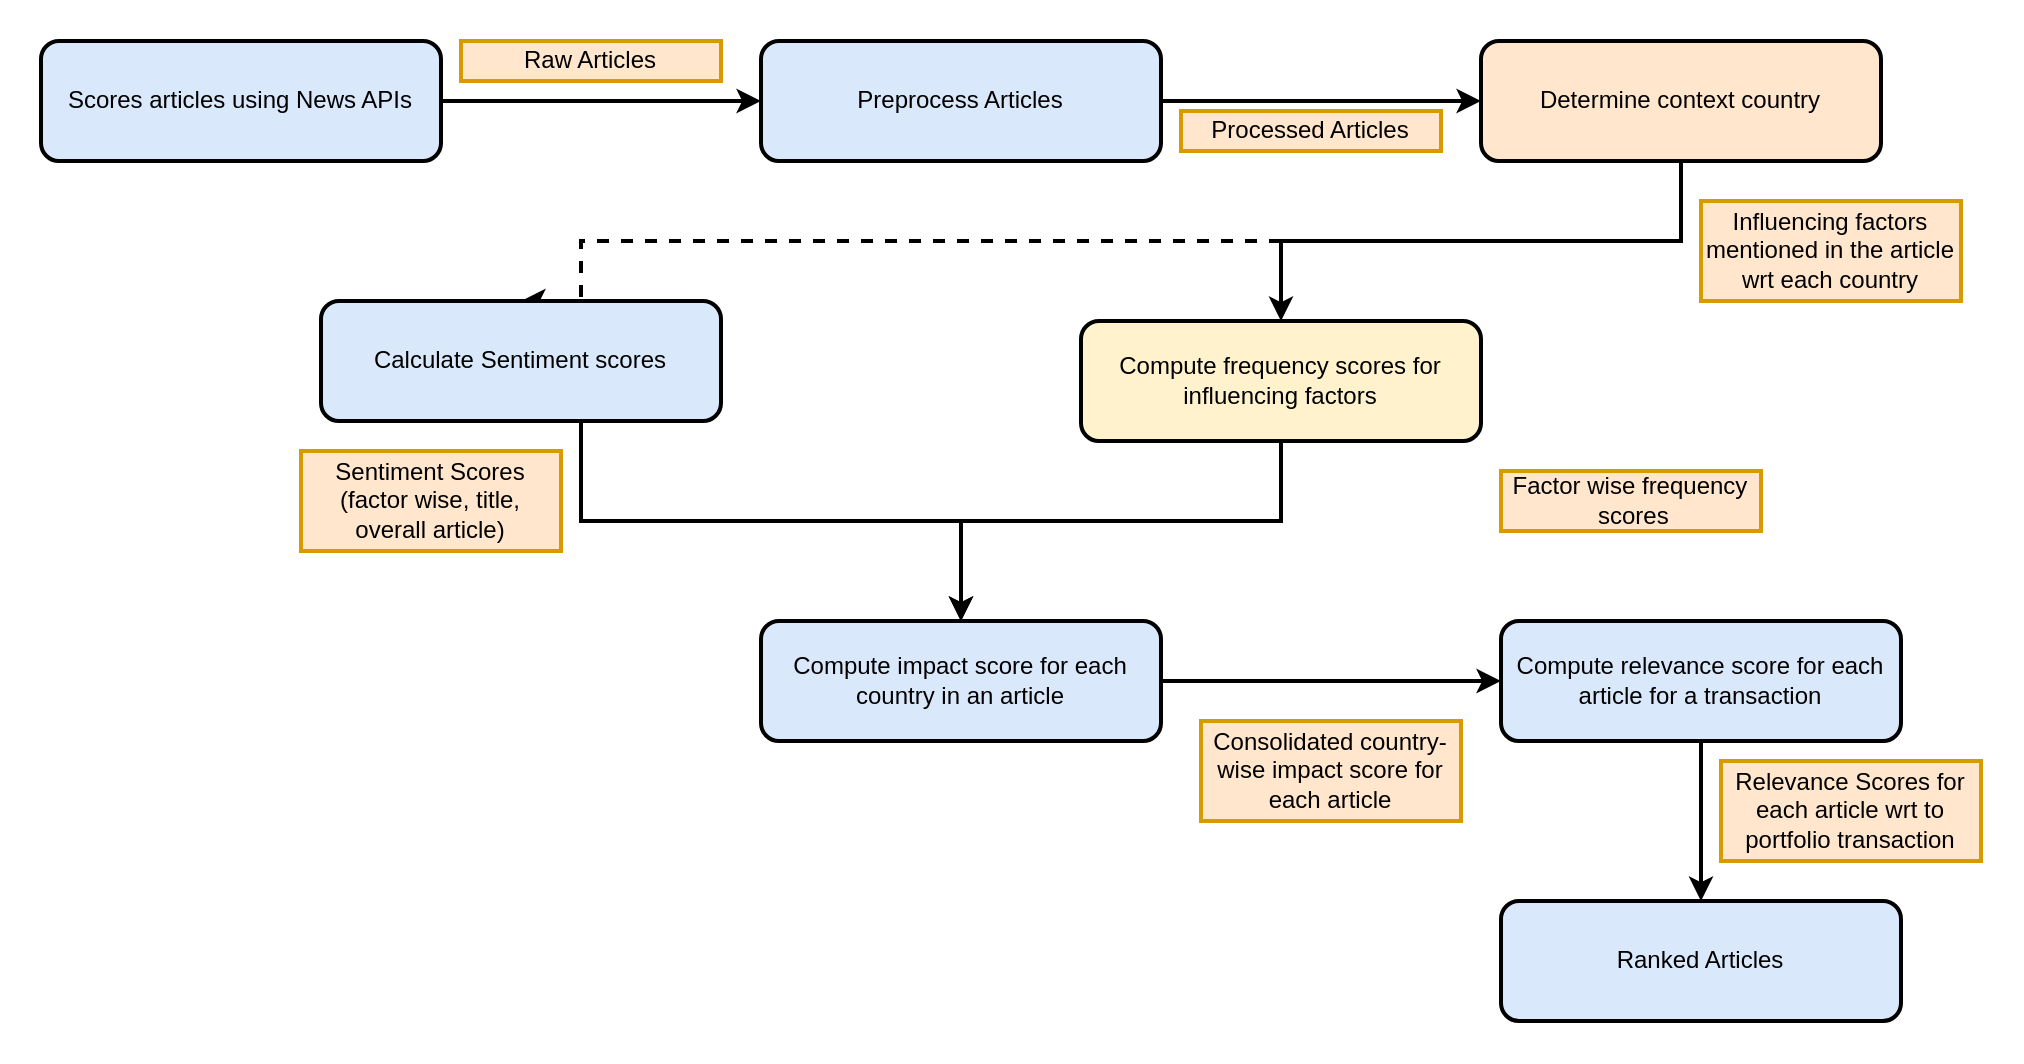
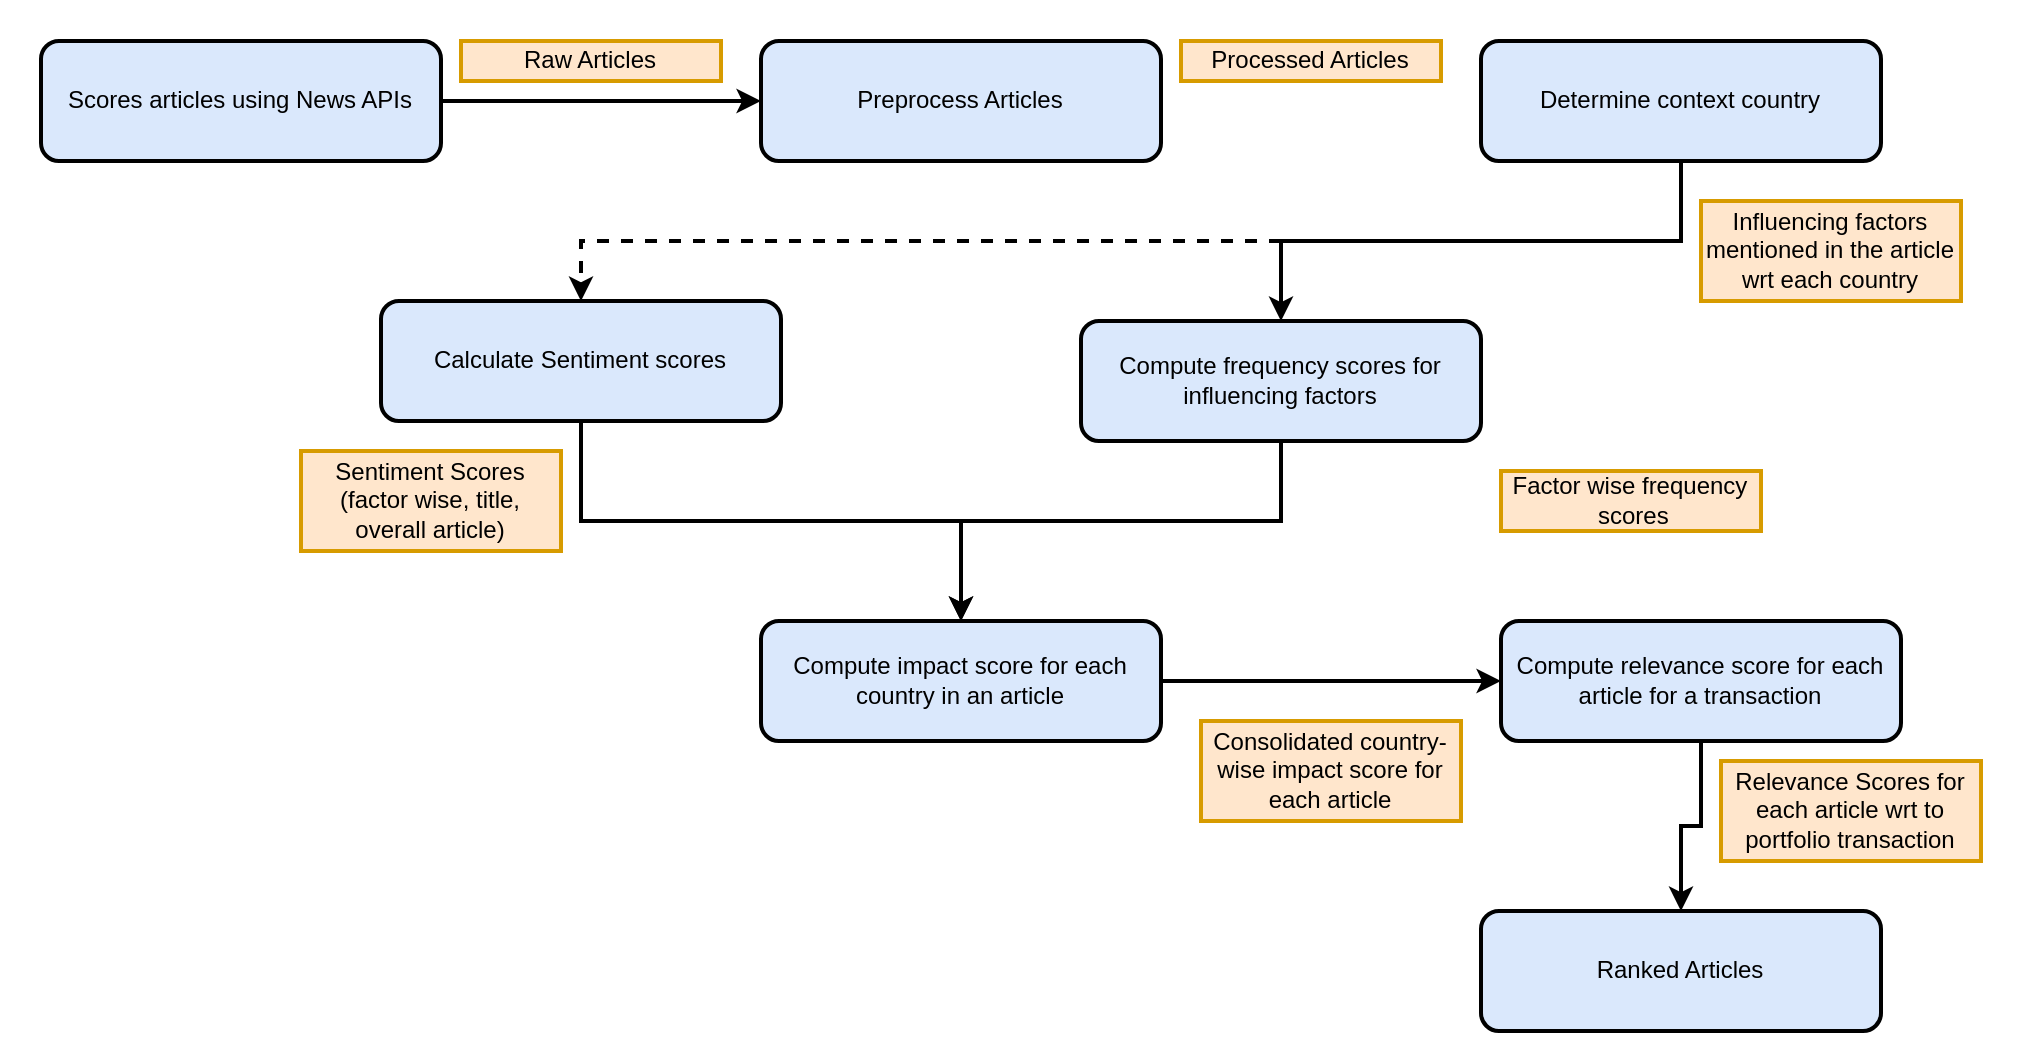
(1312, 101) -> none
(1681, 101) -> (1681, 101)
(1311, 131) -> (1311, 61)
(521, 361) -> (581, 361)
(1281, 381) -> (1281, 381)
(1701, 961) -> (1681, 971)
